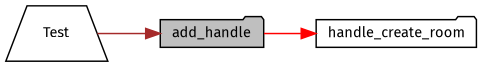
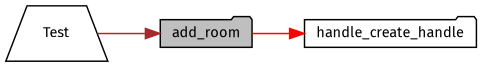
(212, 34) -> (206, 34)
(396, 34) -> (390, 34)
